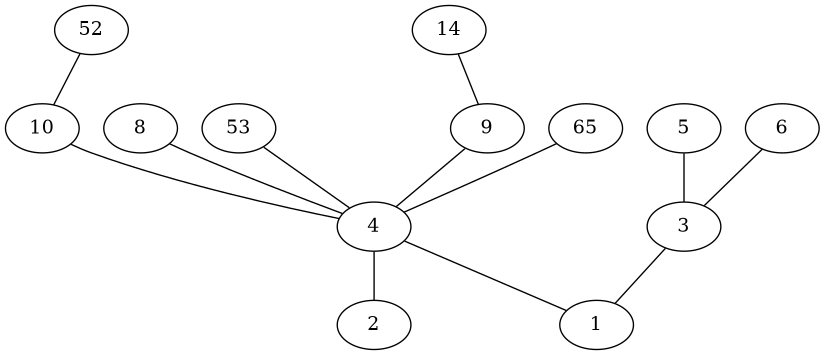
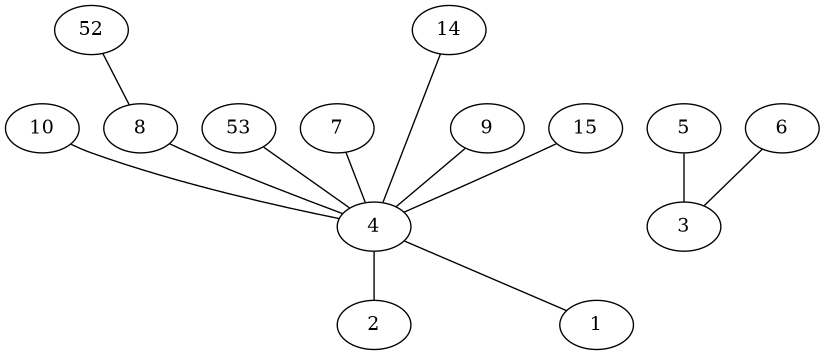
(67, 79) -> (116, 79)
(468, 79) -> (412, 128)
none -> (337, 128)
(586, 128) -> (586, 128)
(640, 276) -> none
